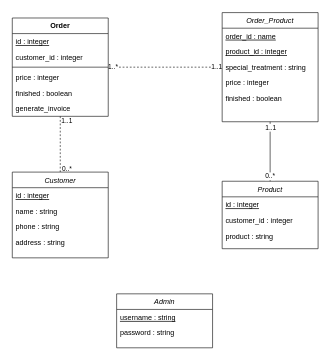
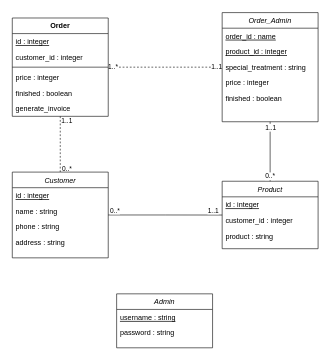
(270, 20) -> (270, 20)
none -> (165, 215)
